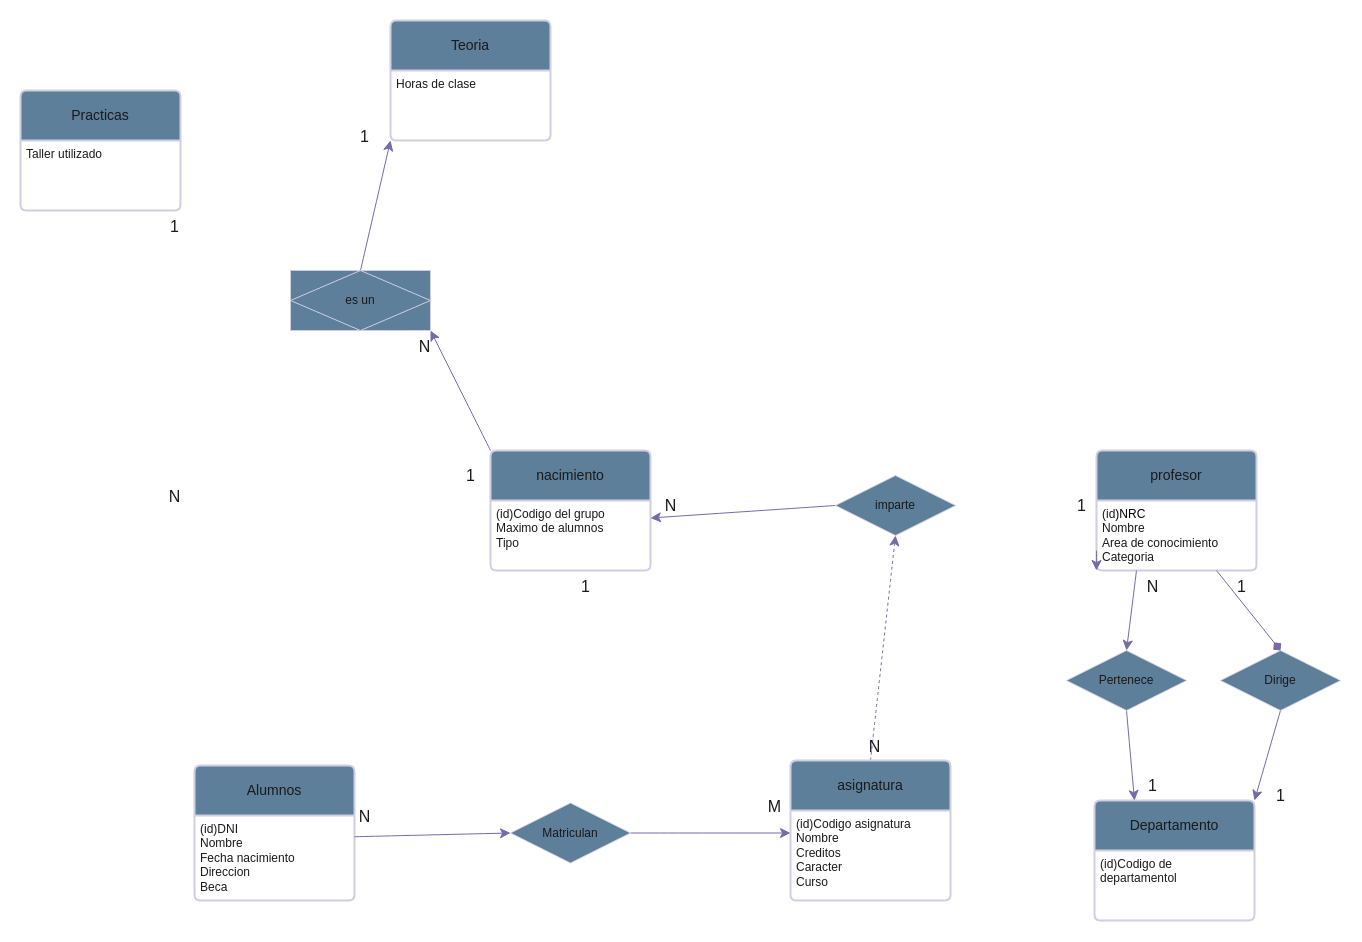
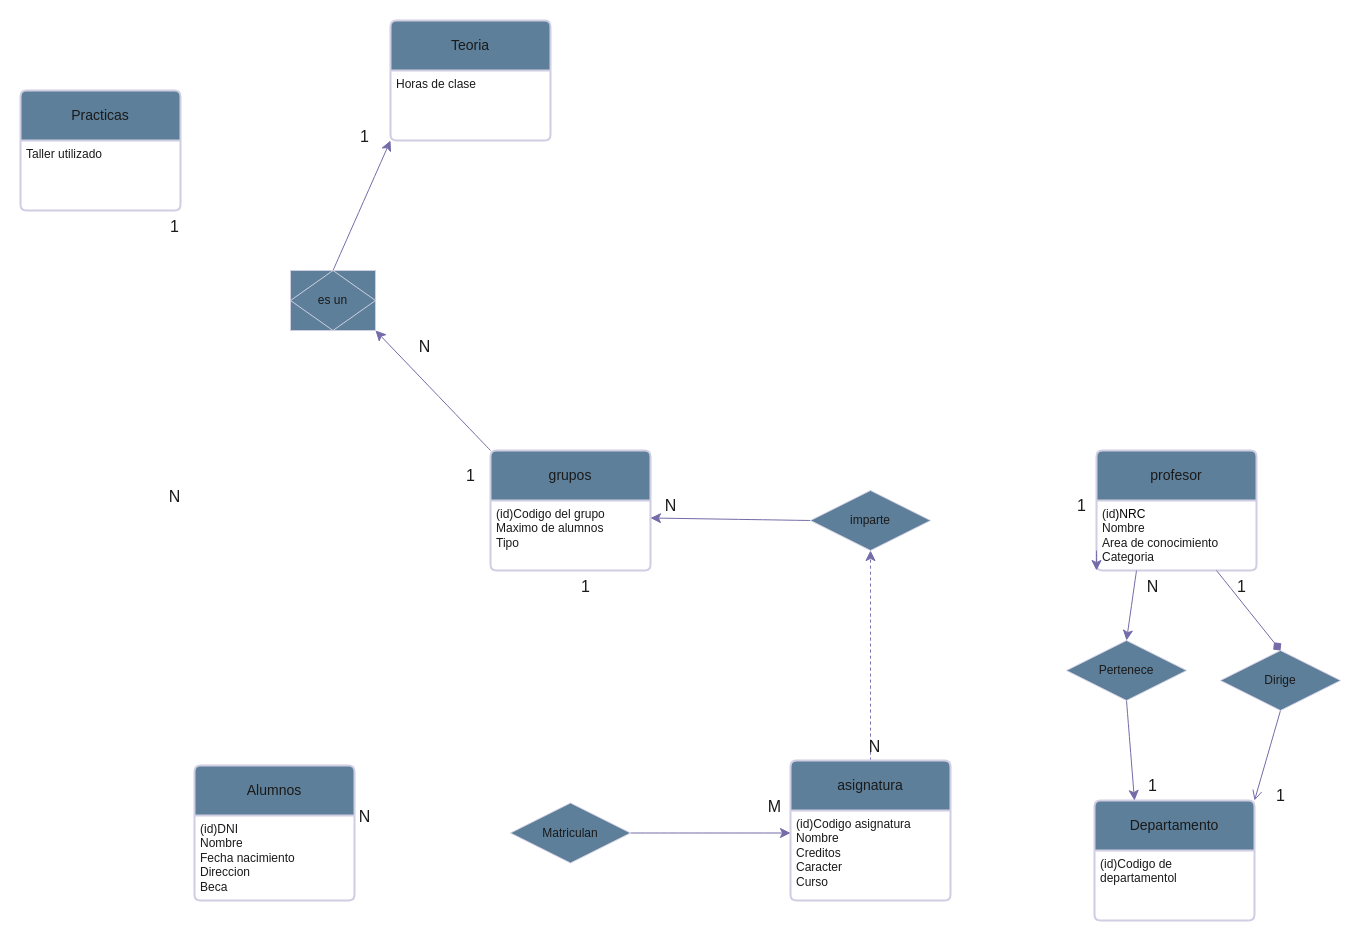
(361, 301) -> (333, 301)
(571, 476) -> (571, 476)
(896, 506) -> (871, 521)
(1127, 681) -> (1127, 671)
(1257, 791) -> (1257, 793)
(430, 835) -> none
